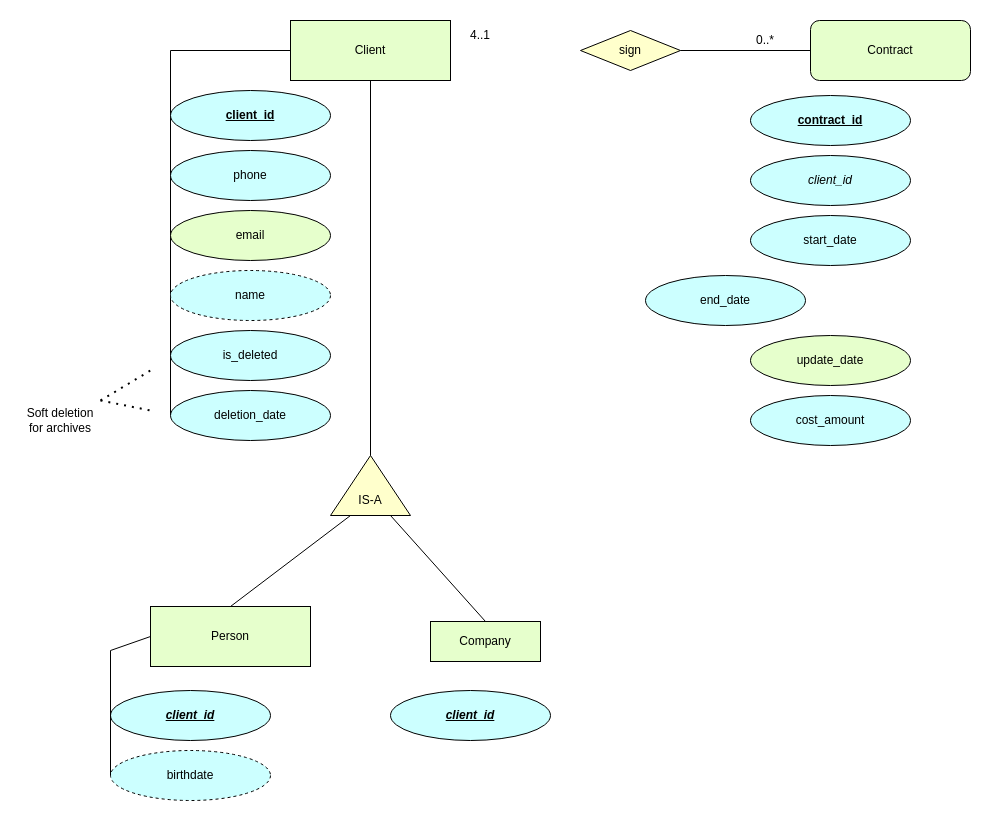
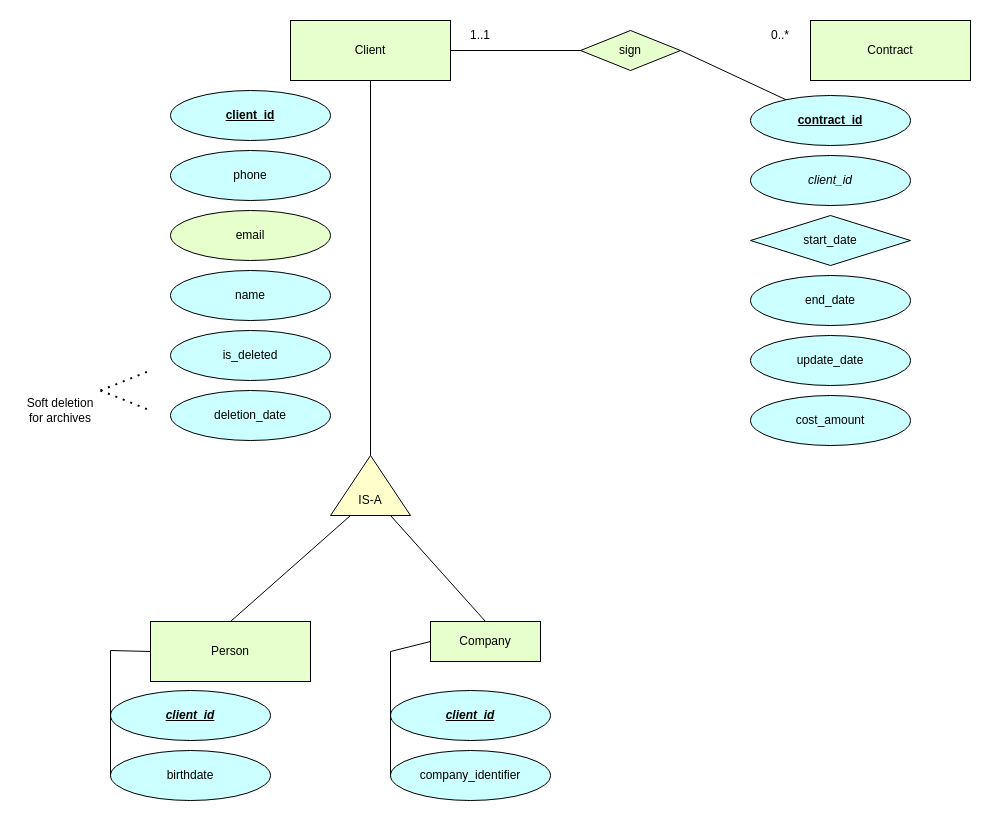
(481, 36) -> (481, 36)
(766, 41) -> (781, 36)
none -> (516, 51)
(631, 51) -> (631, 51)
(746, 51) -> (732, 75)
(891, 51) -> (891, 51)
(171, 173) -> none
(831, 241) -> (831, 241)
(251, 296) -> (251, 296)
(726, 301) -> (831, 301)
(831, 361) -> (831, 361)
(61, 421) -> (61, 411)
(231, 637) -> (231, 652)
none -> (391, 694)
(191, 776) -> (191, 776)
none -> (471, 776)
